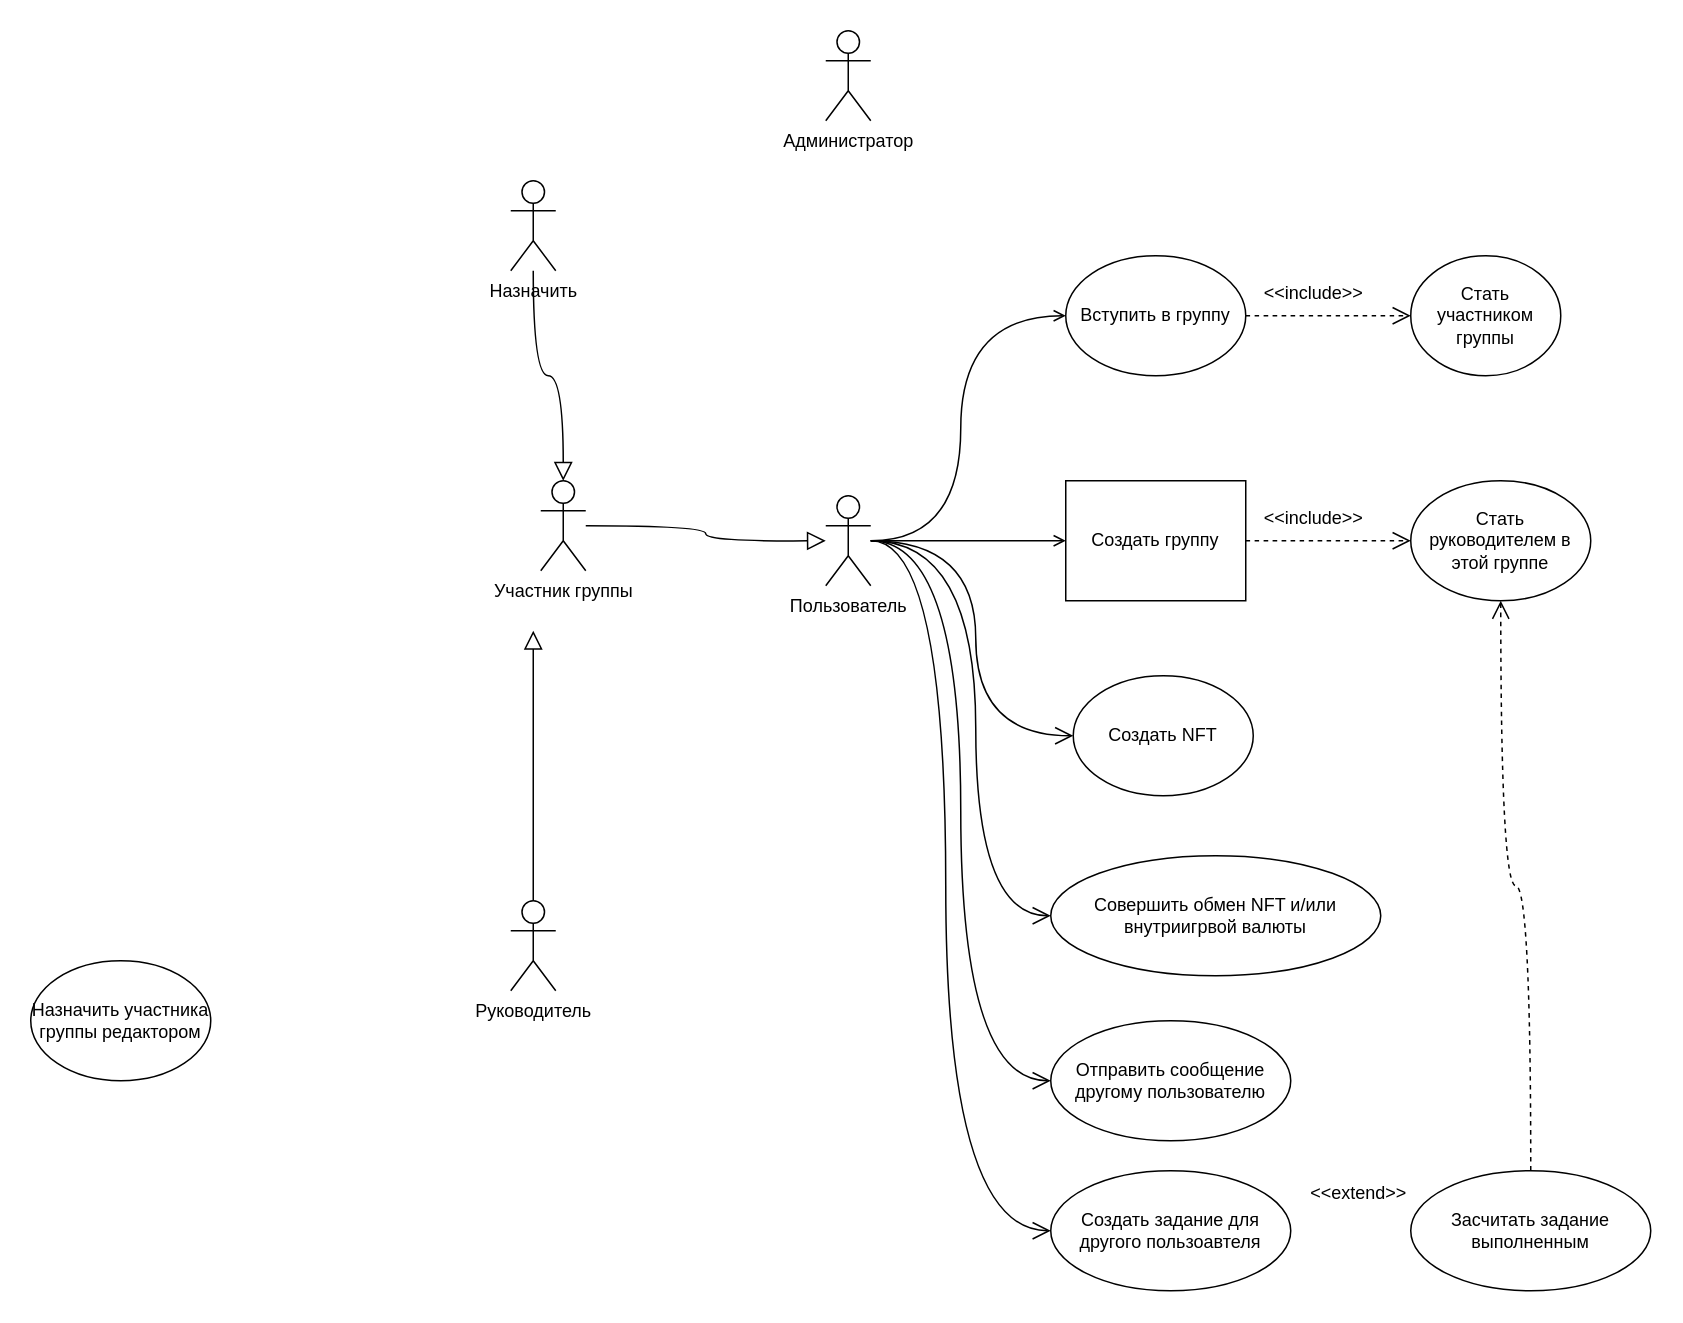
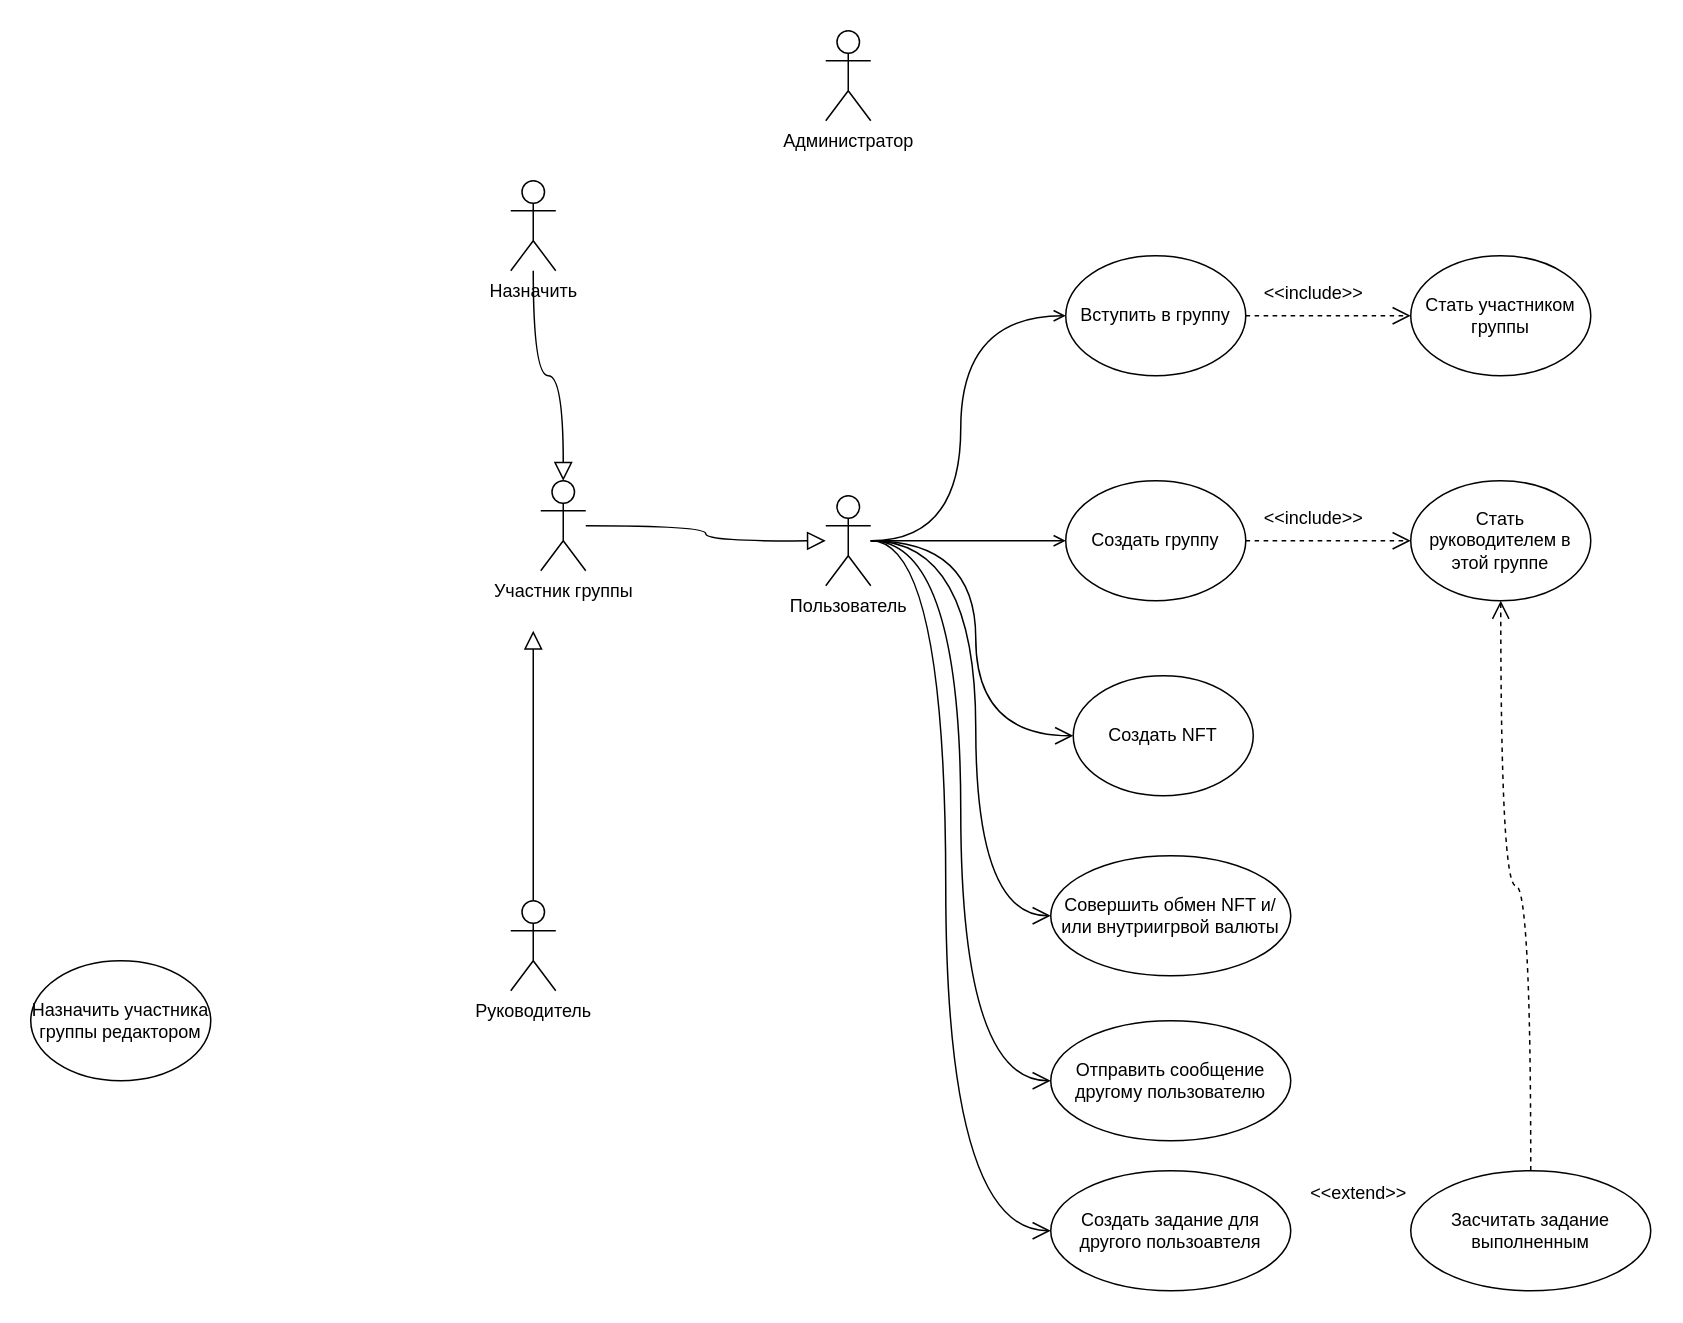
(1486, 316) -> (1501, 316)
(1156, 541) -> (1156, 541)
(1216, 916) -> (1171, 916)
